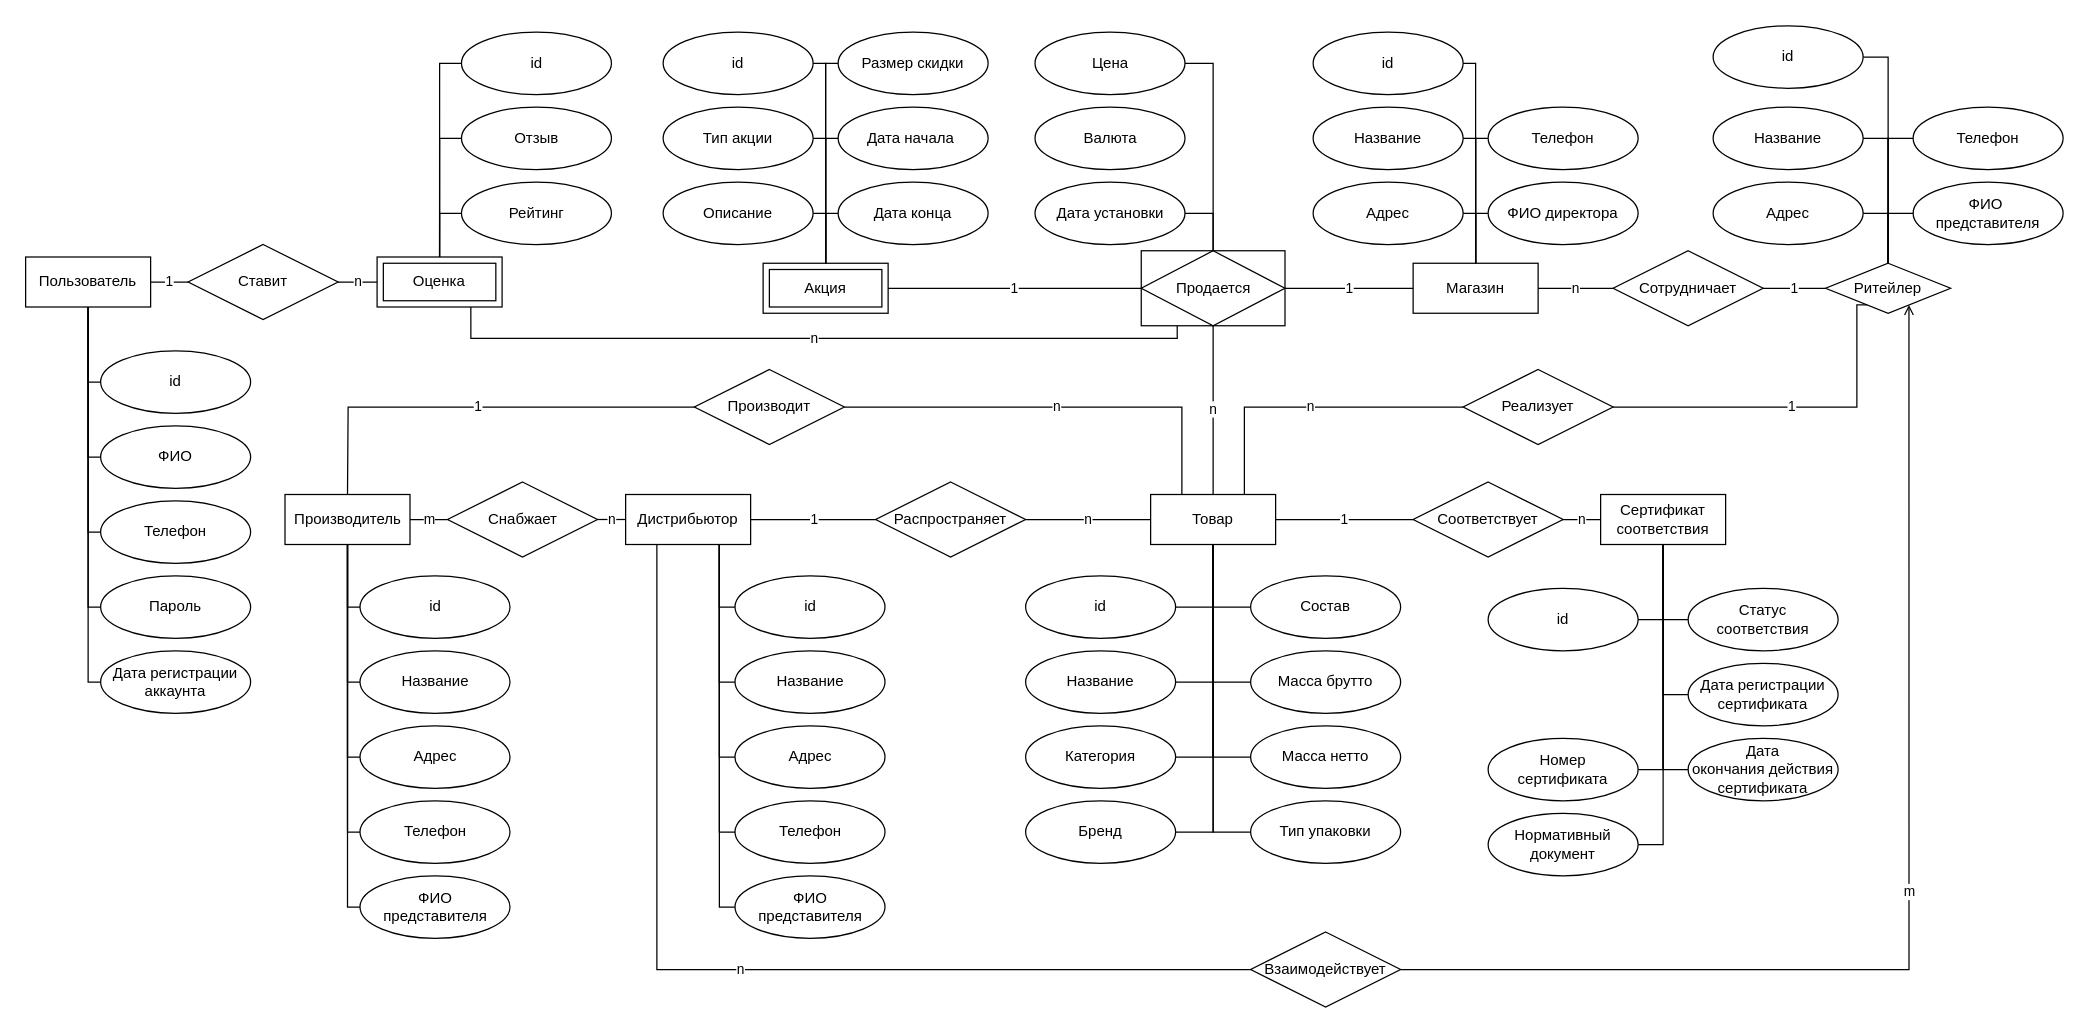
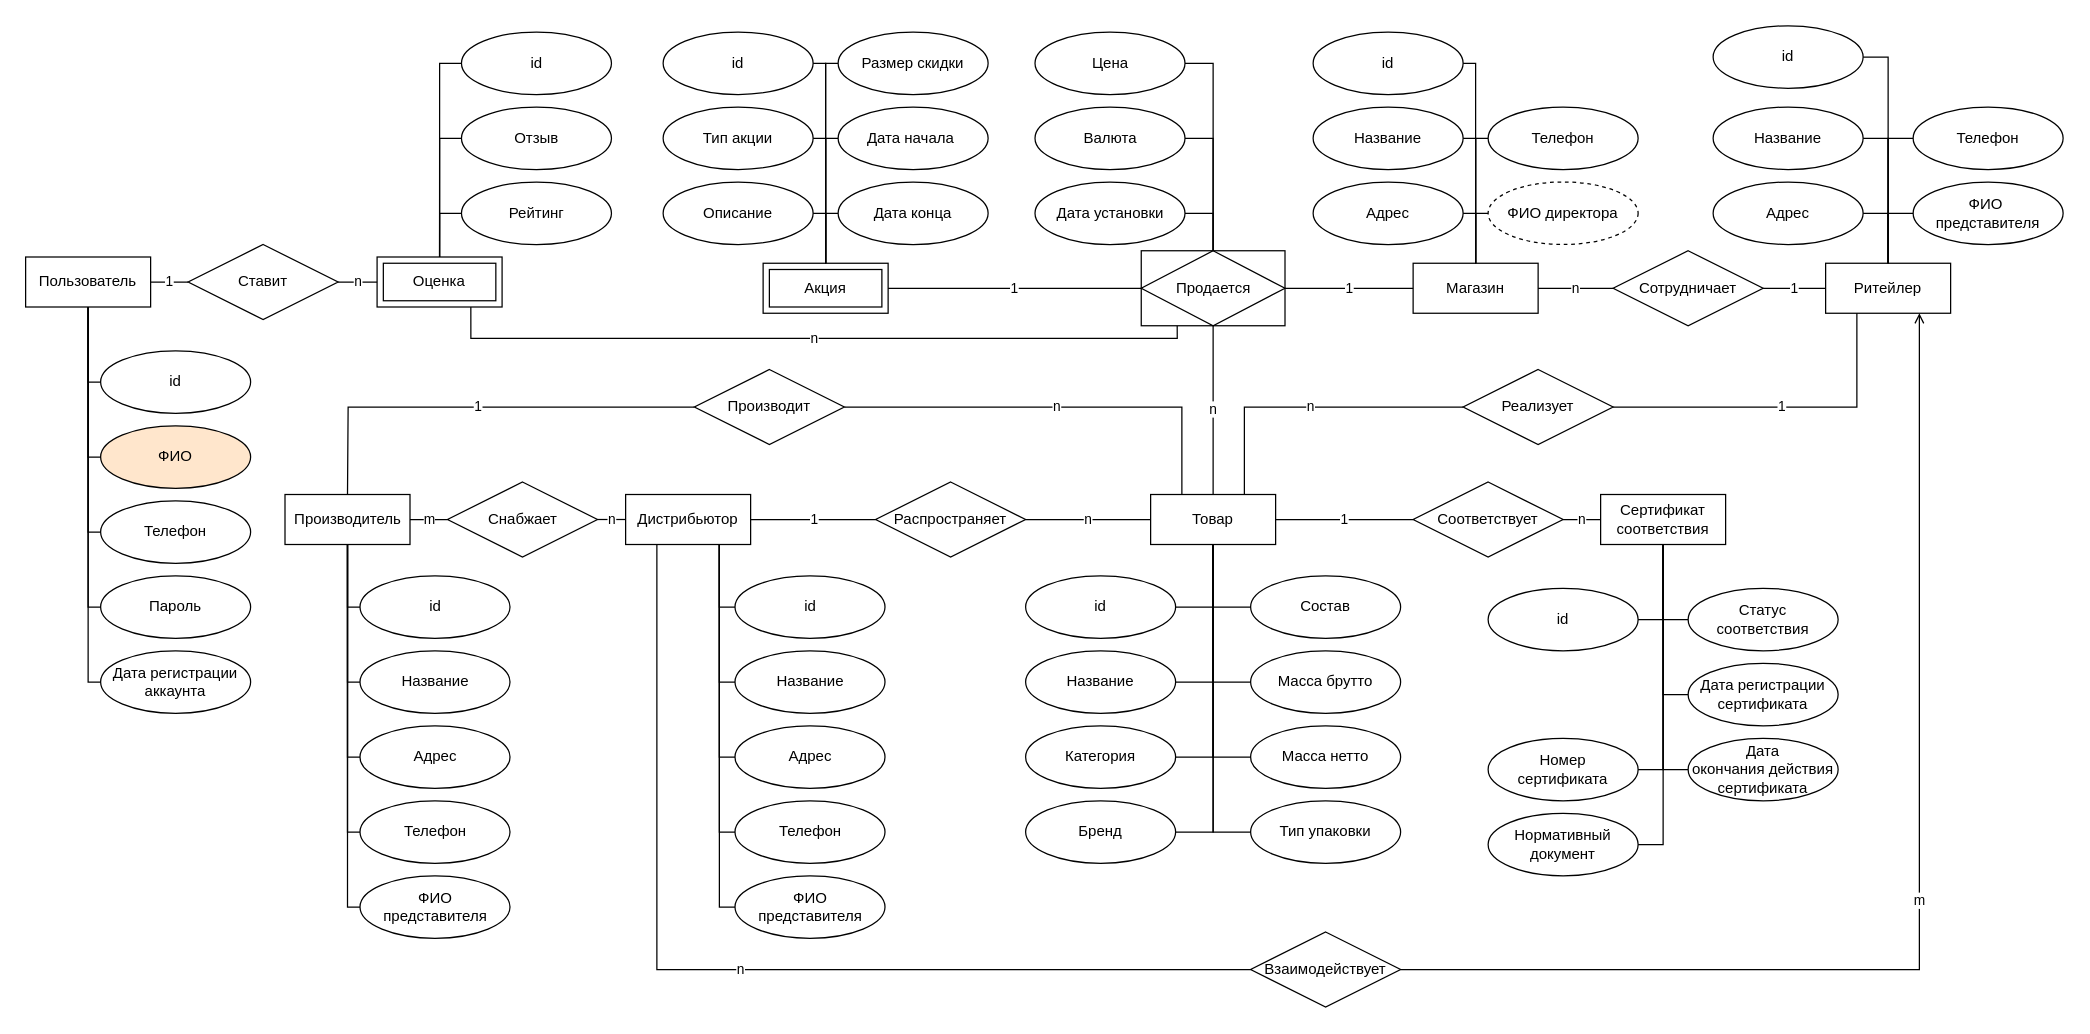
none -> (1198, 138)
(1563, 213) -> (1563, 213)
(1888, 288) -> (1888, 288)
(176, 457) -> (176, 457)
